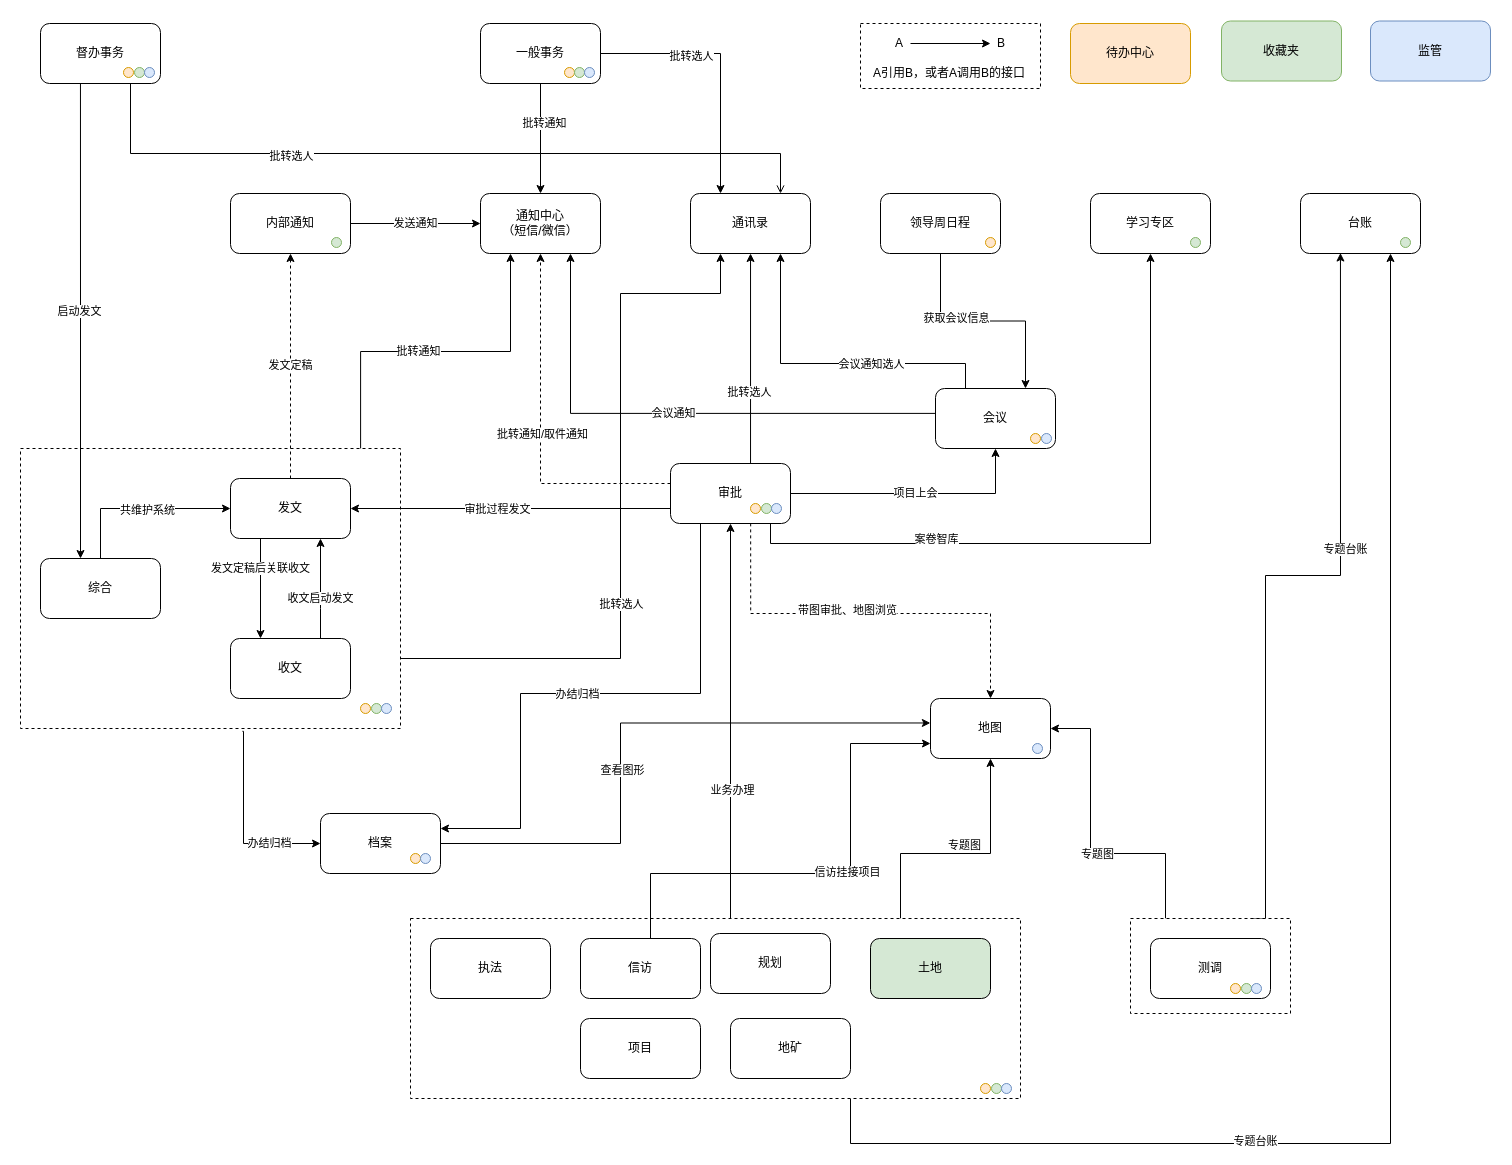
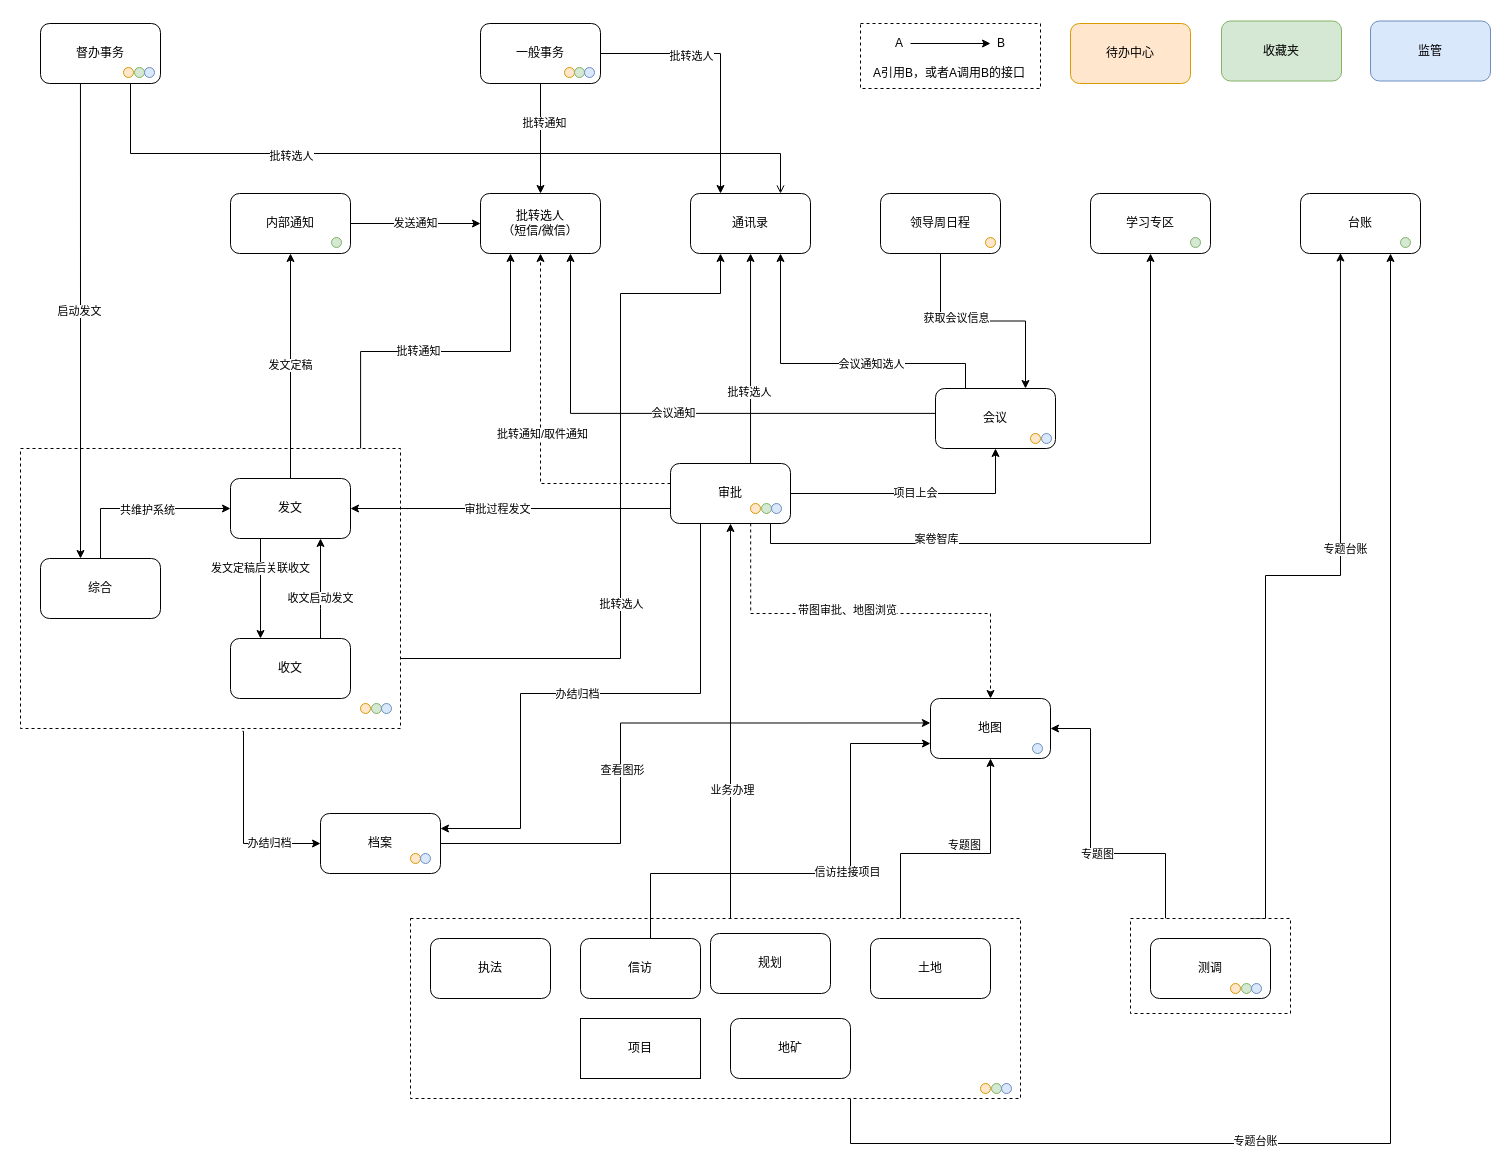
(541, 224) -> (541, 224)
(291, 424) -> (291, 424)
(931, 969) -> (931, 969)
(641, 1049) -> (641, 1049)
